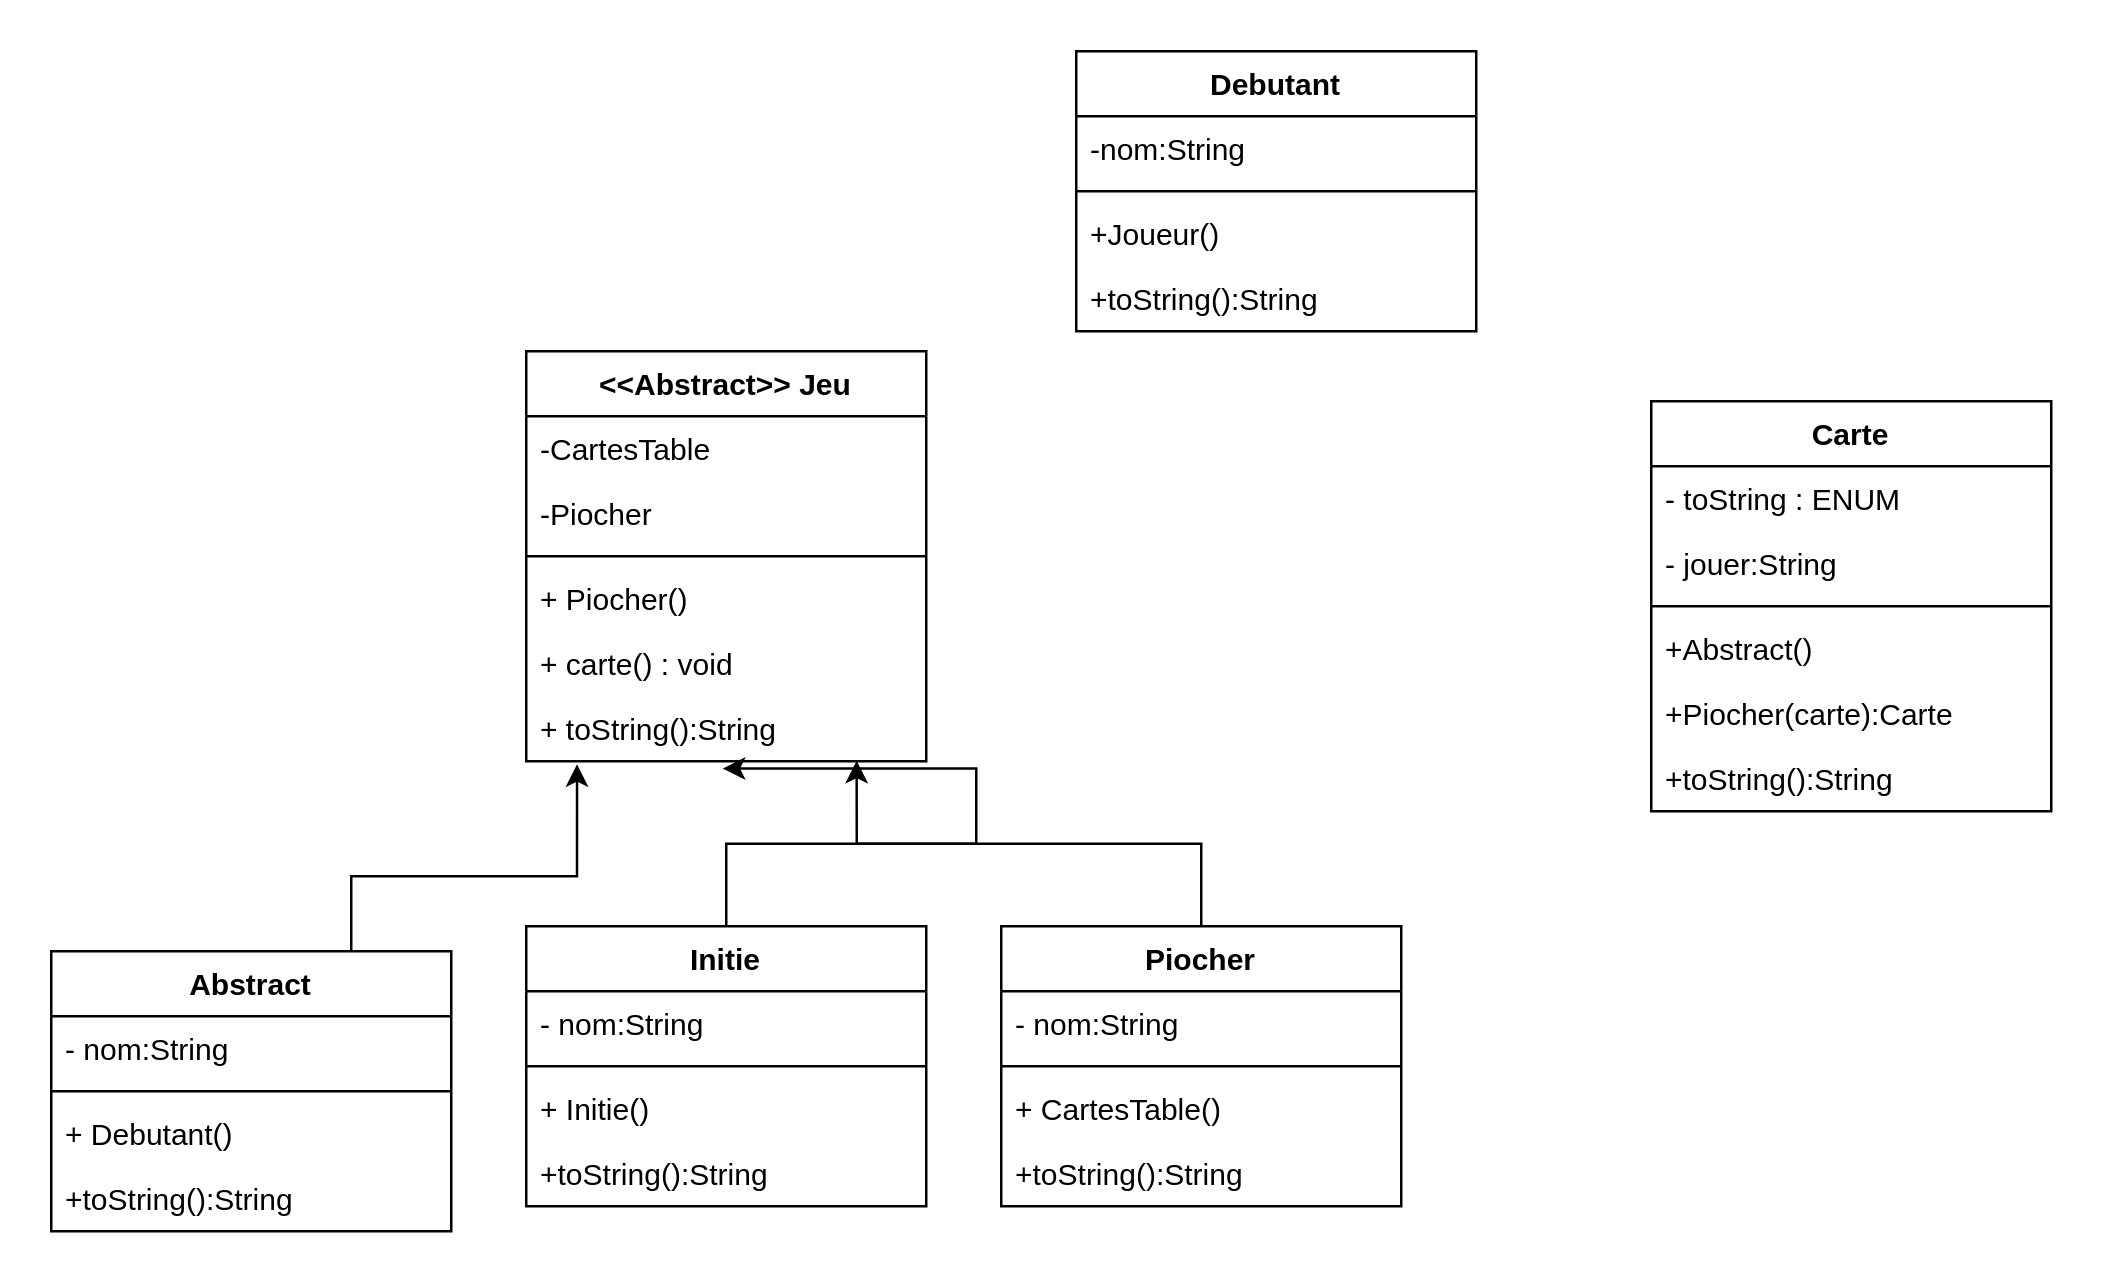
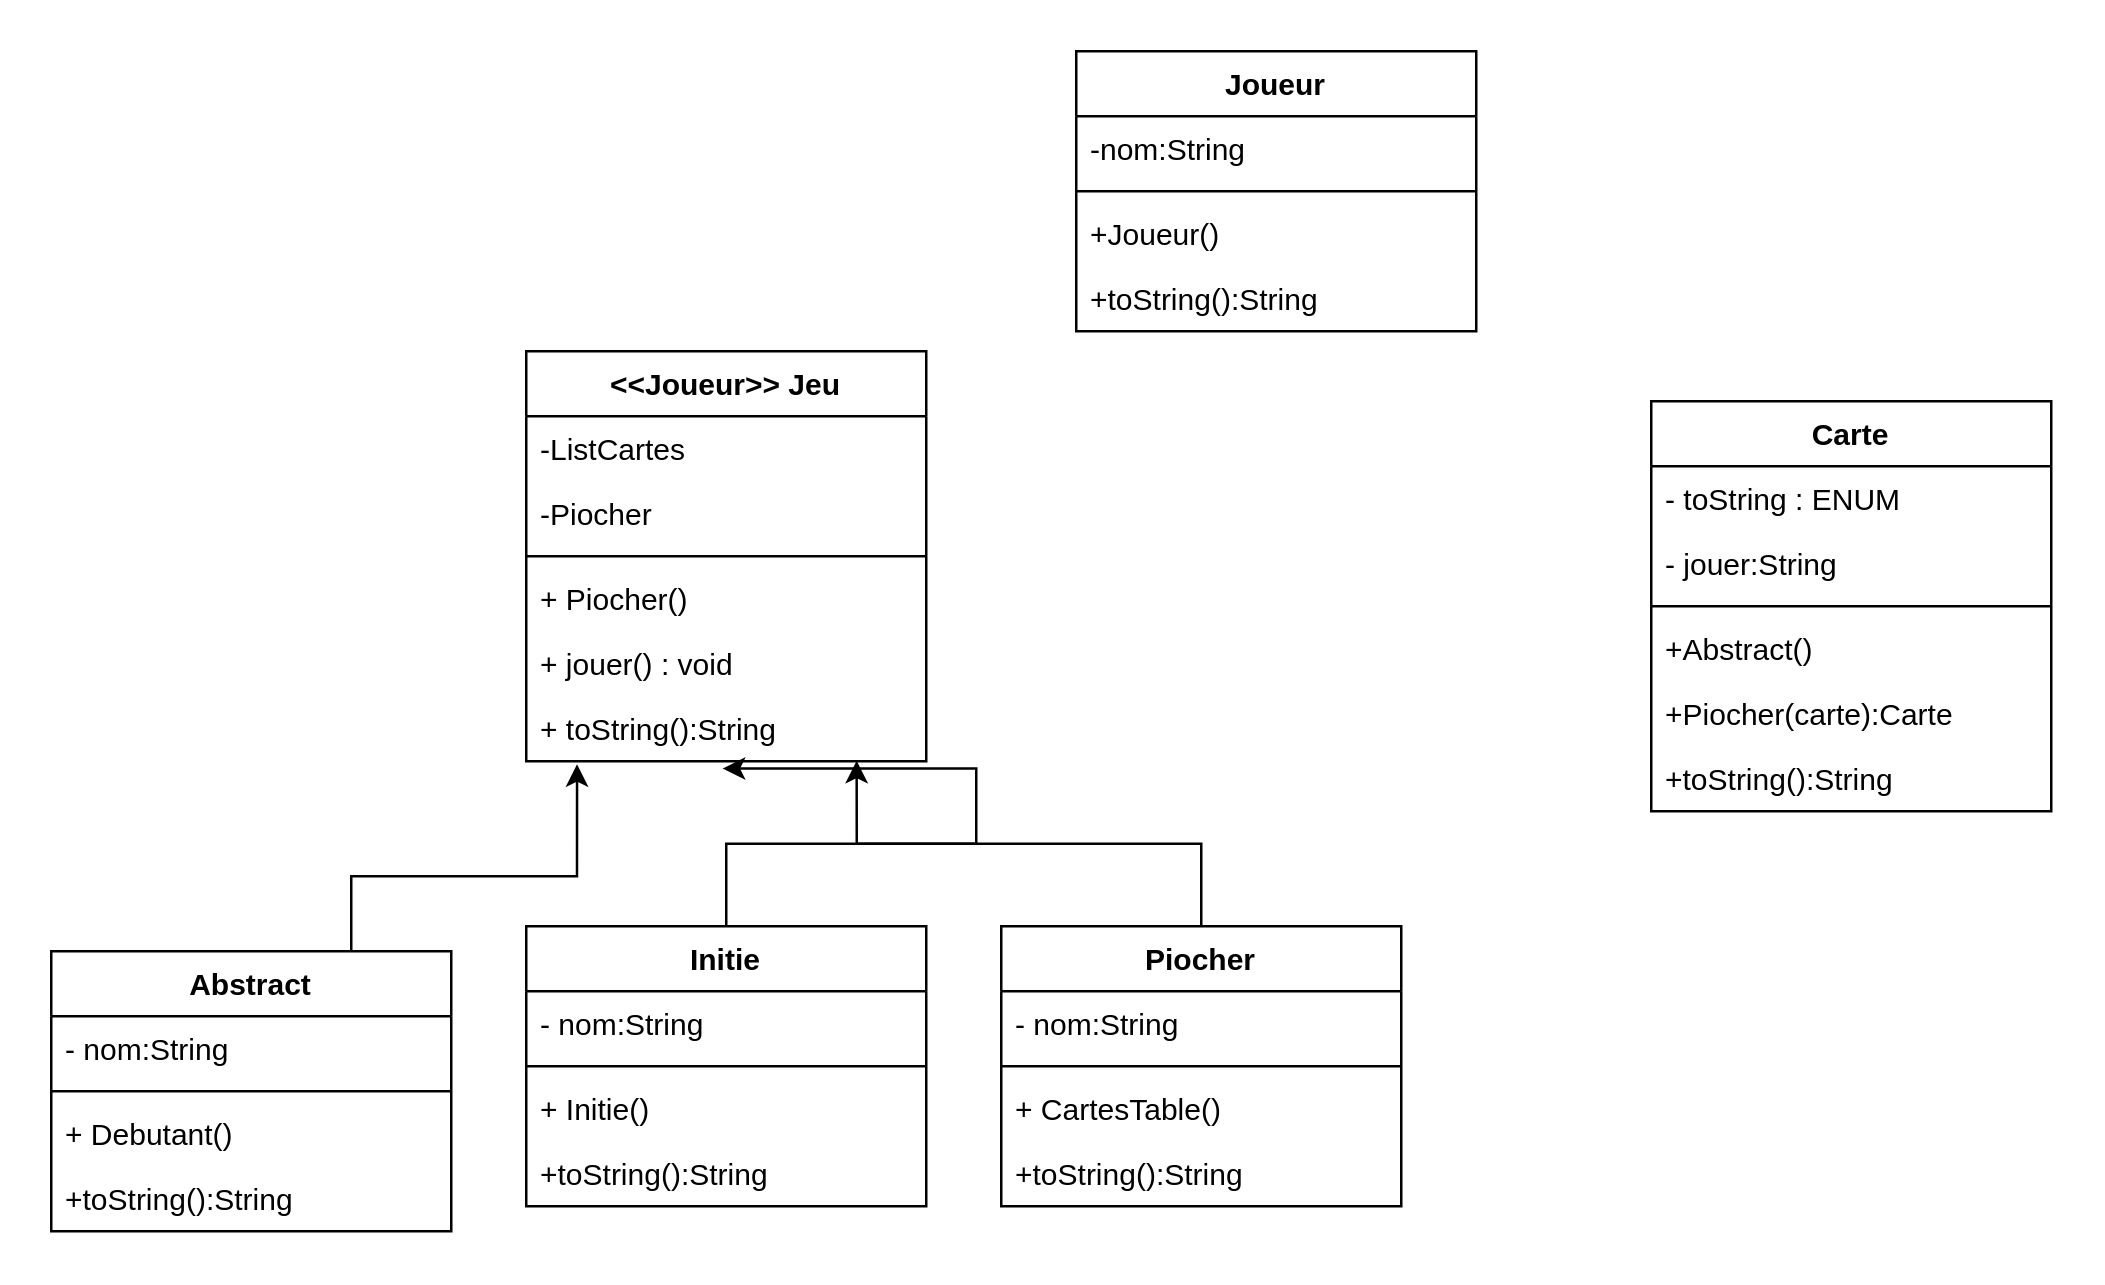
(1276, 87) -> (1276, 87)
(726, 387) -> (726, 387)
(638, 452) -> (630, 452)
(656, 667) -> (656, 667)
